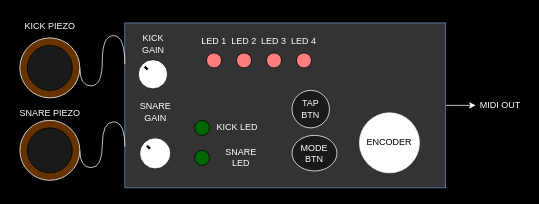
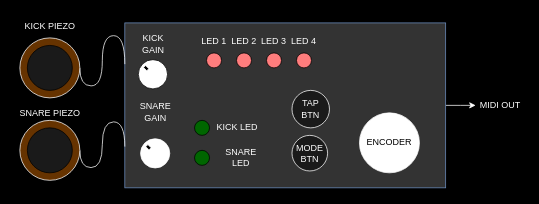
(315, 153) -> (310, 153)
